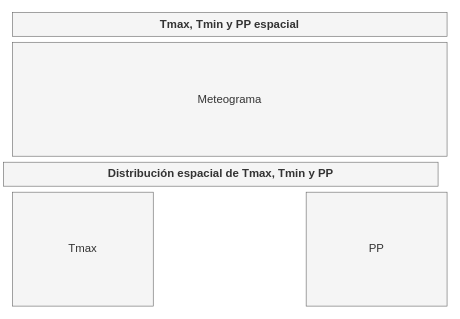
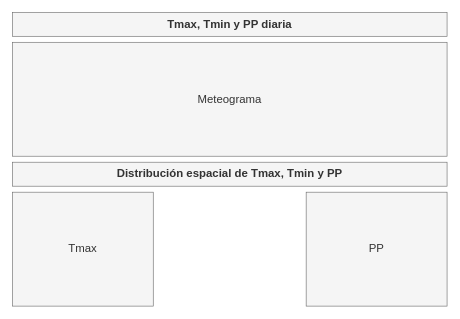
(230, 24) -> (230, 24)
(221, 174) -> (230, 174)
